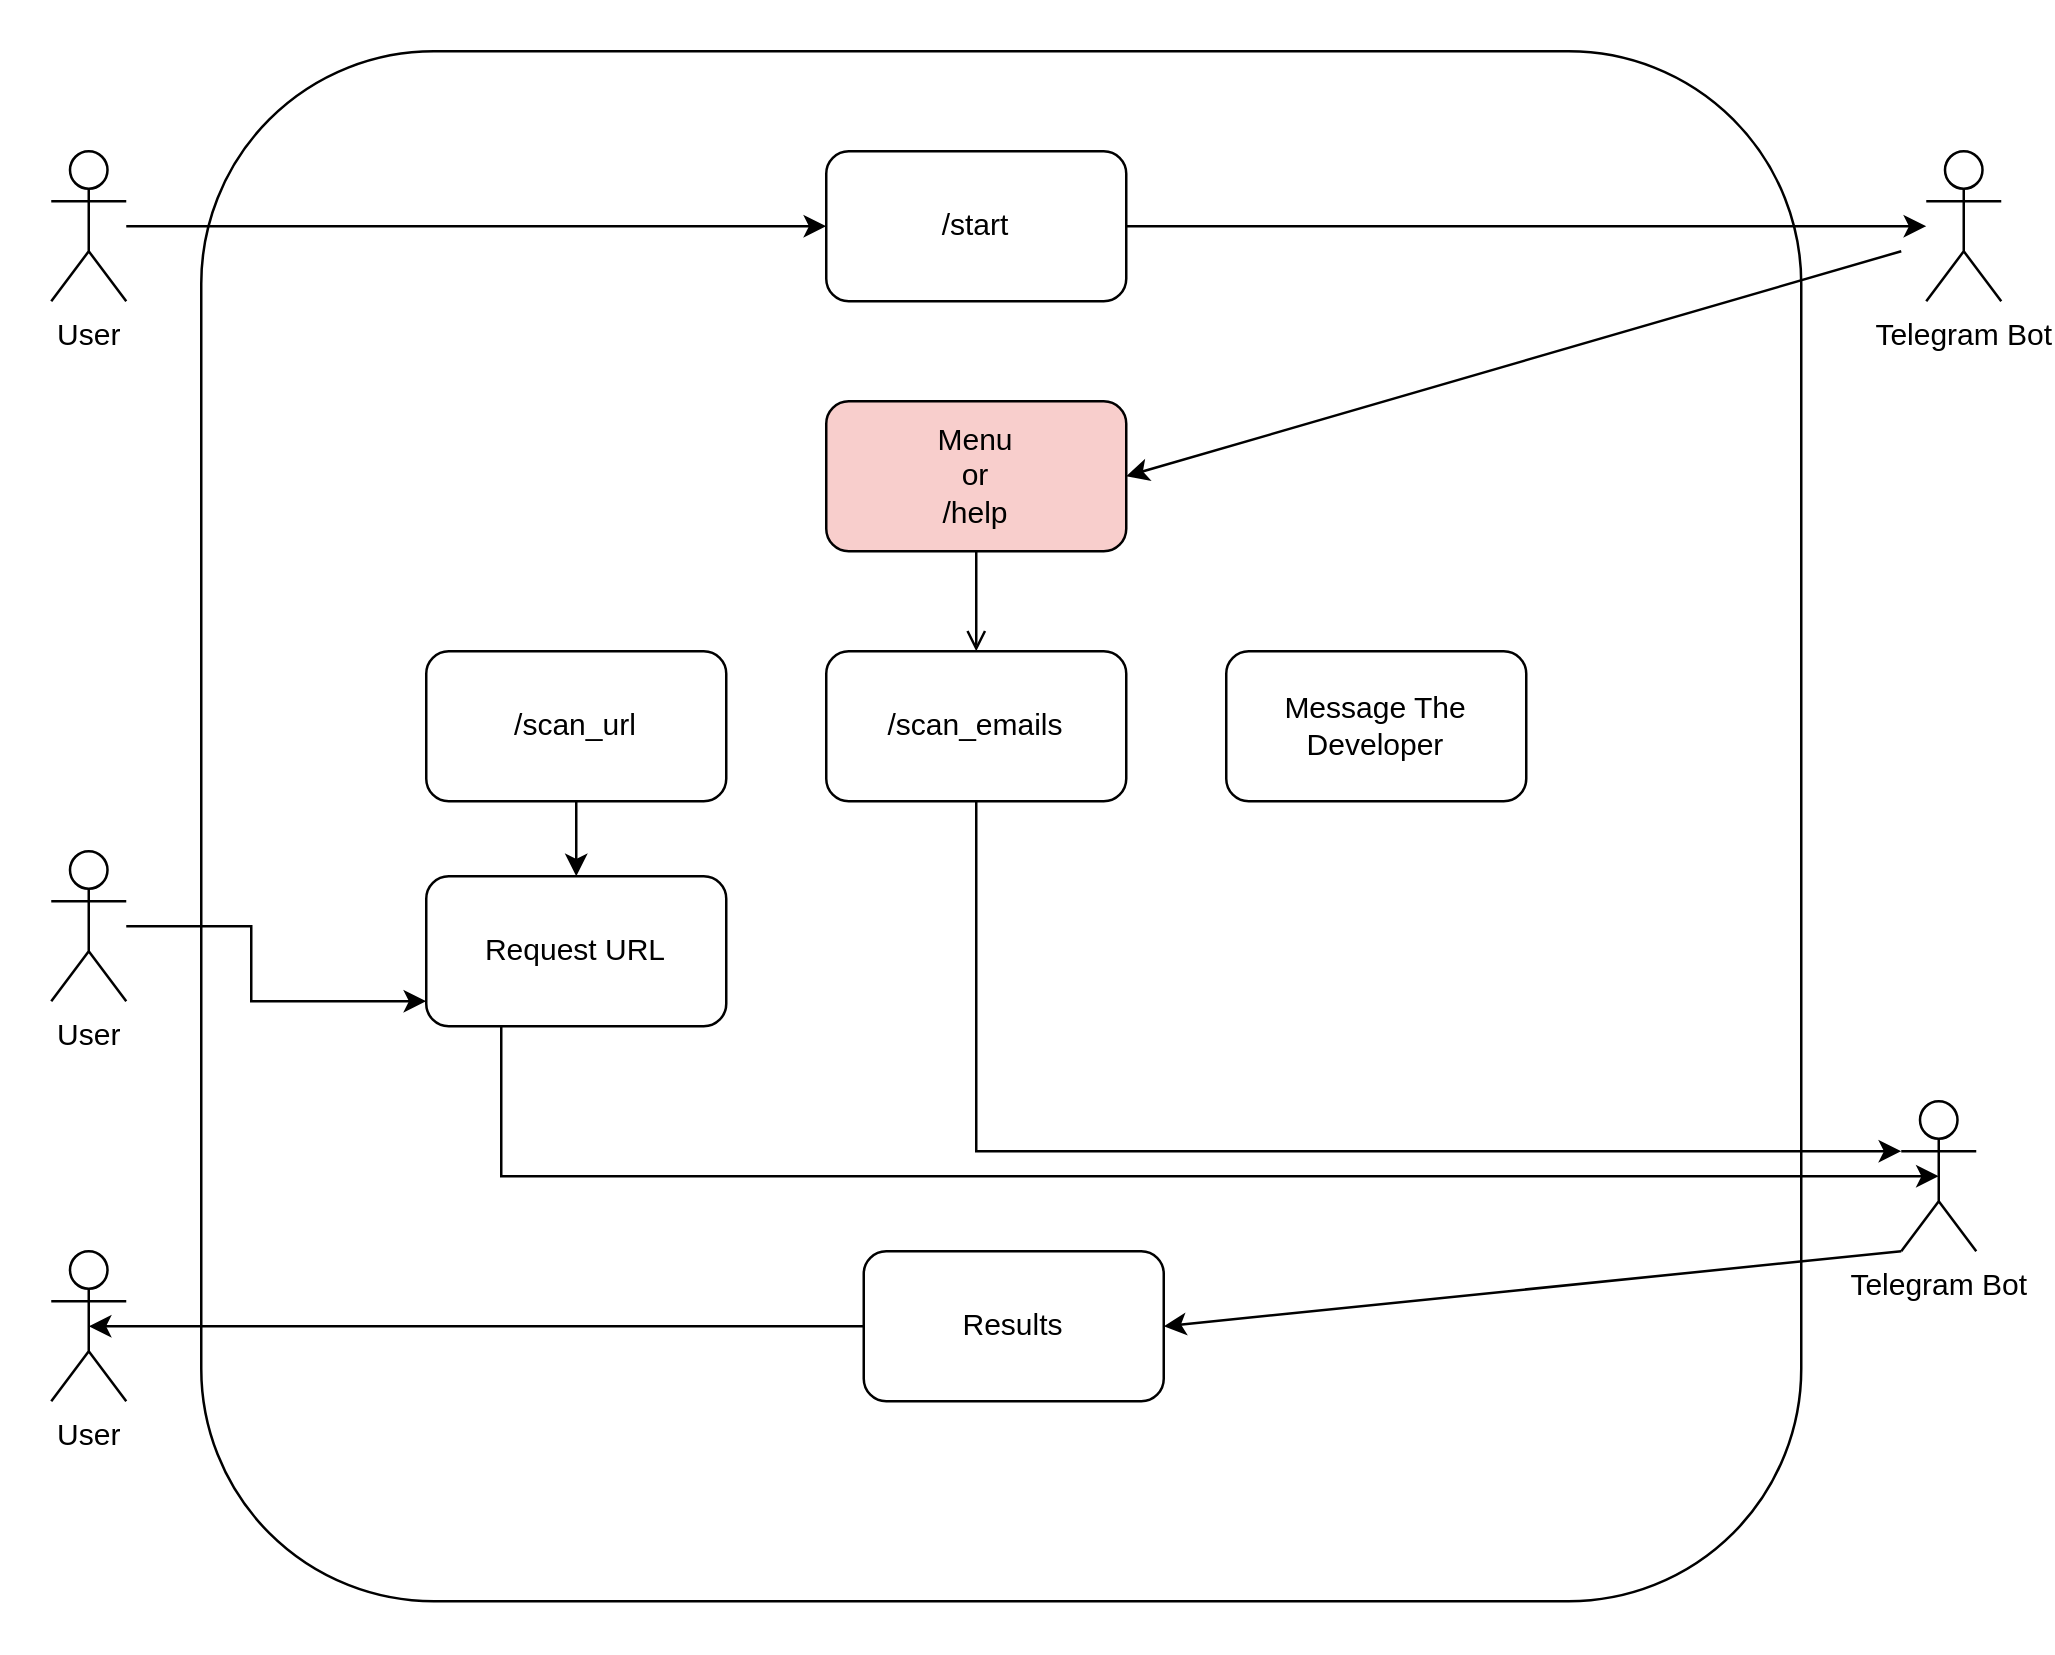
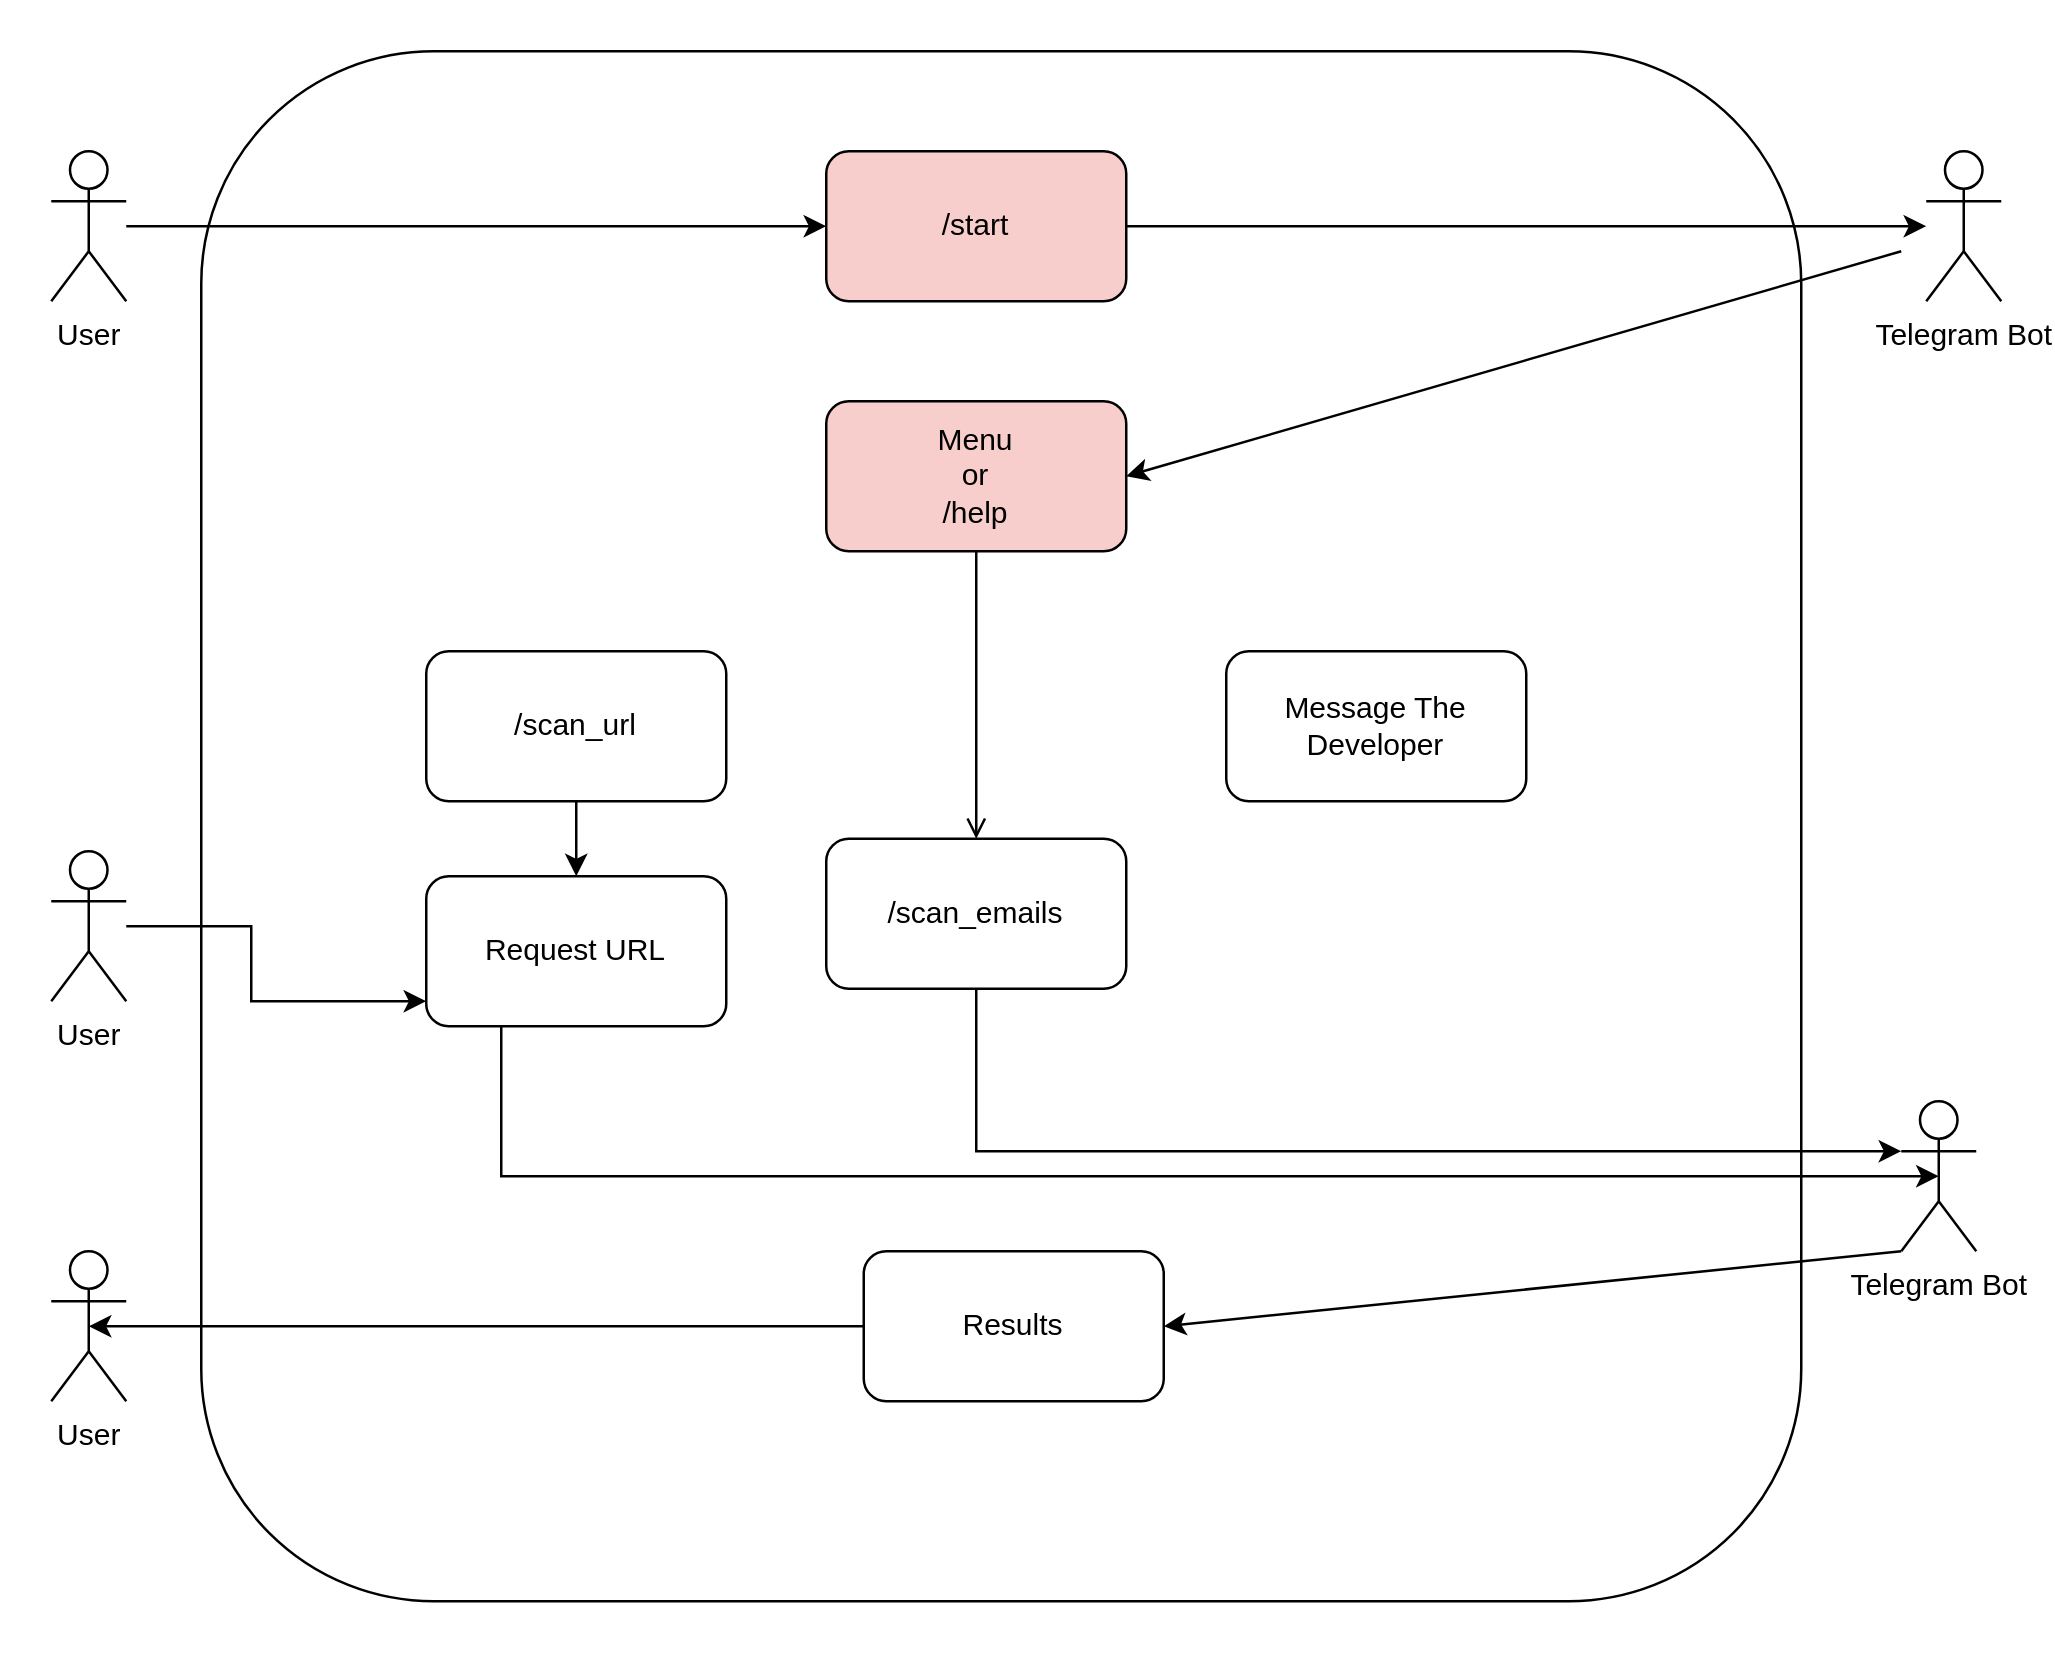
(976, 226) -> (976, 226)
(976, 726) -> (976, 914)
